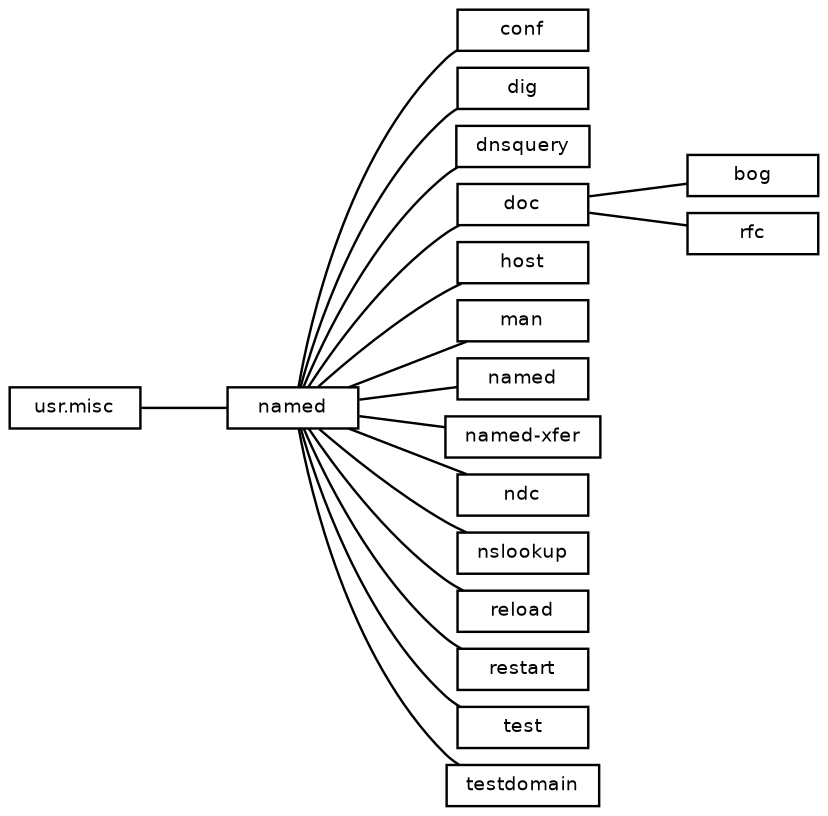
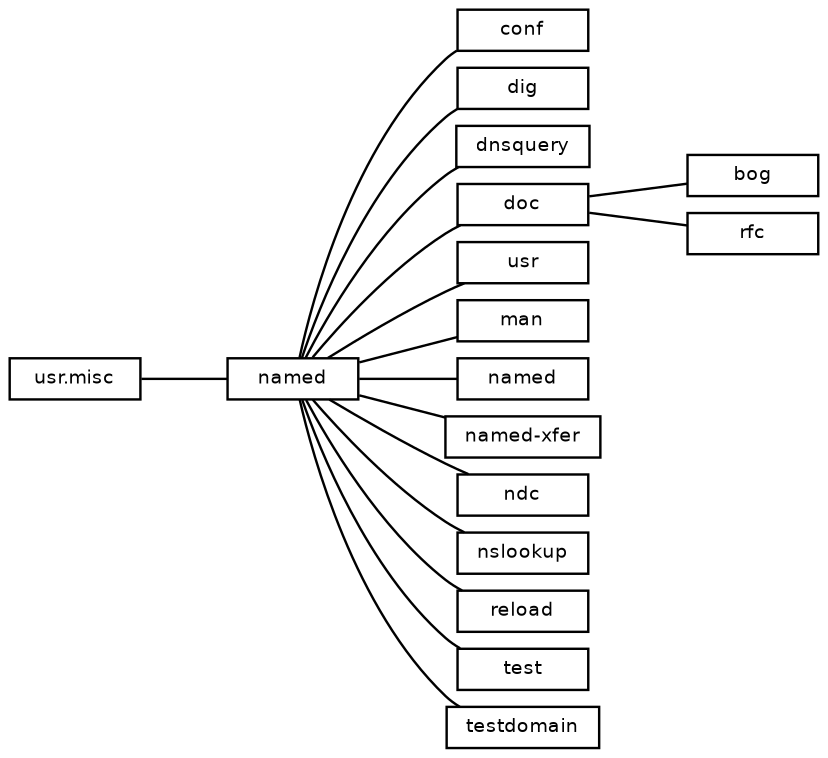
(523, 263) -> (523, 263)
(523, 669) -> none
